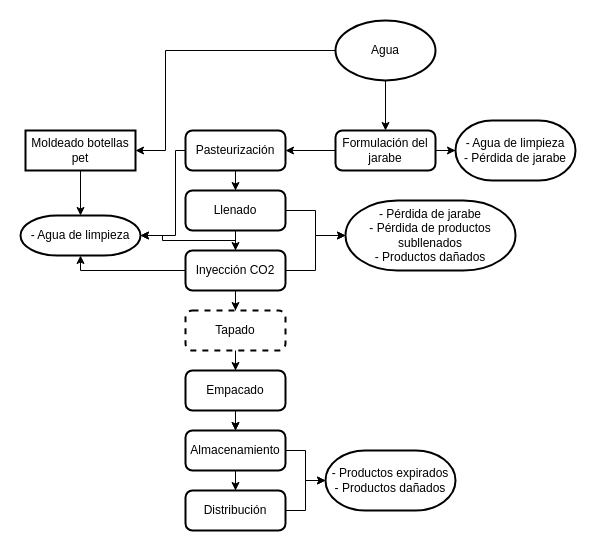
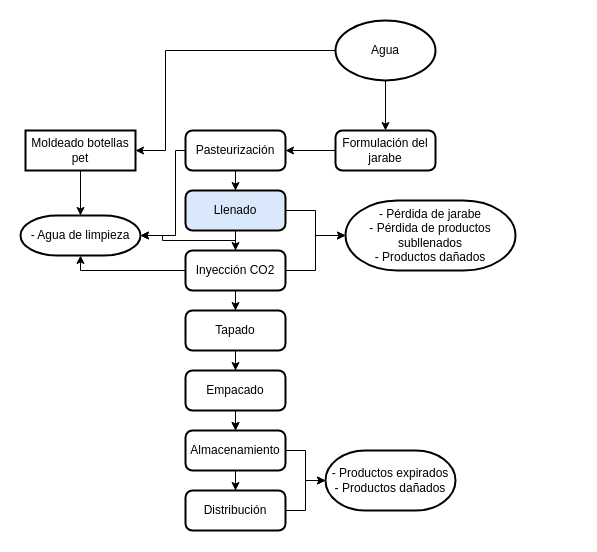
(450, 151) -> none
(516, 151) -> none
(236, 211) -> (236, 211)
(236, 331) -> (236, 331)
